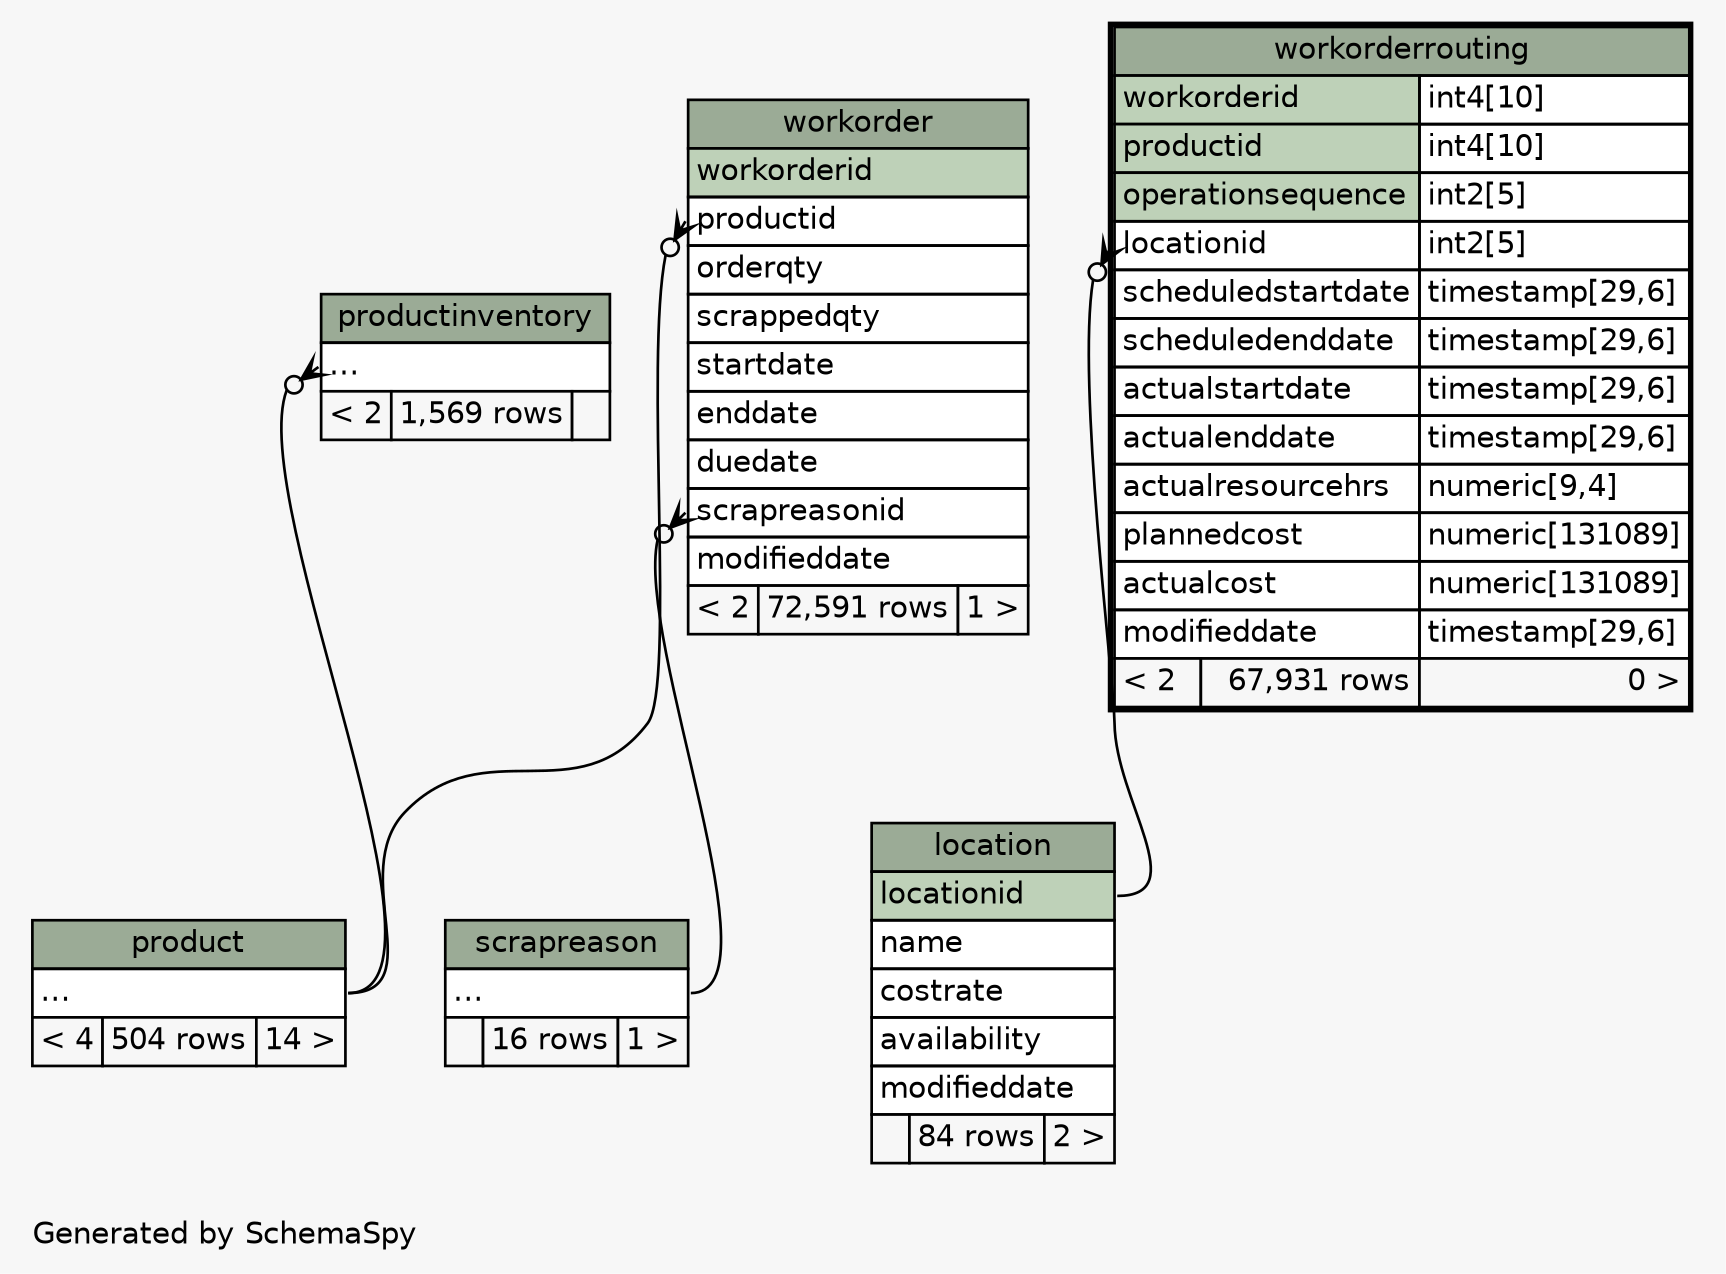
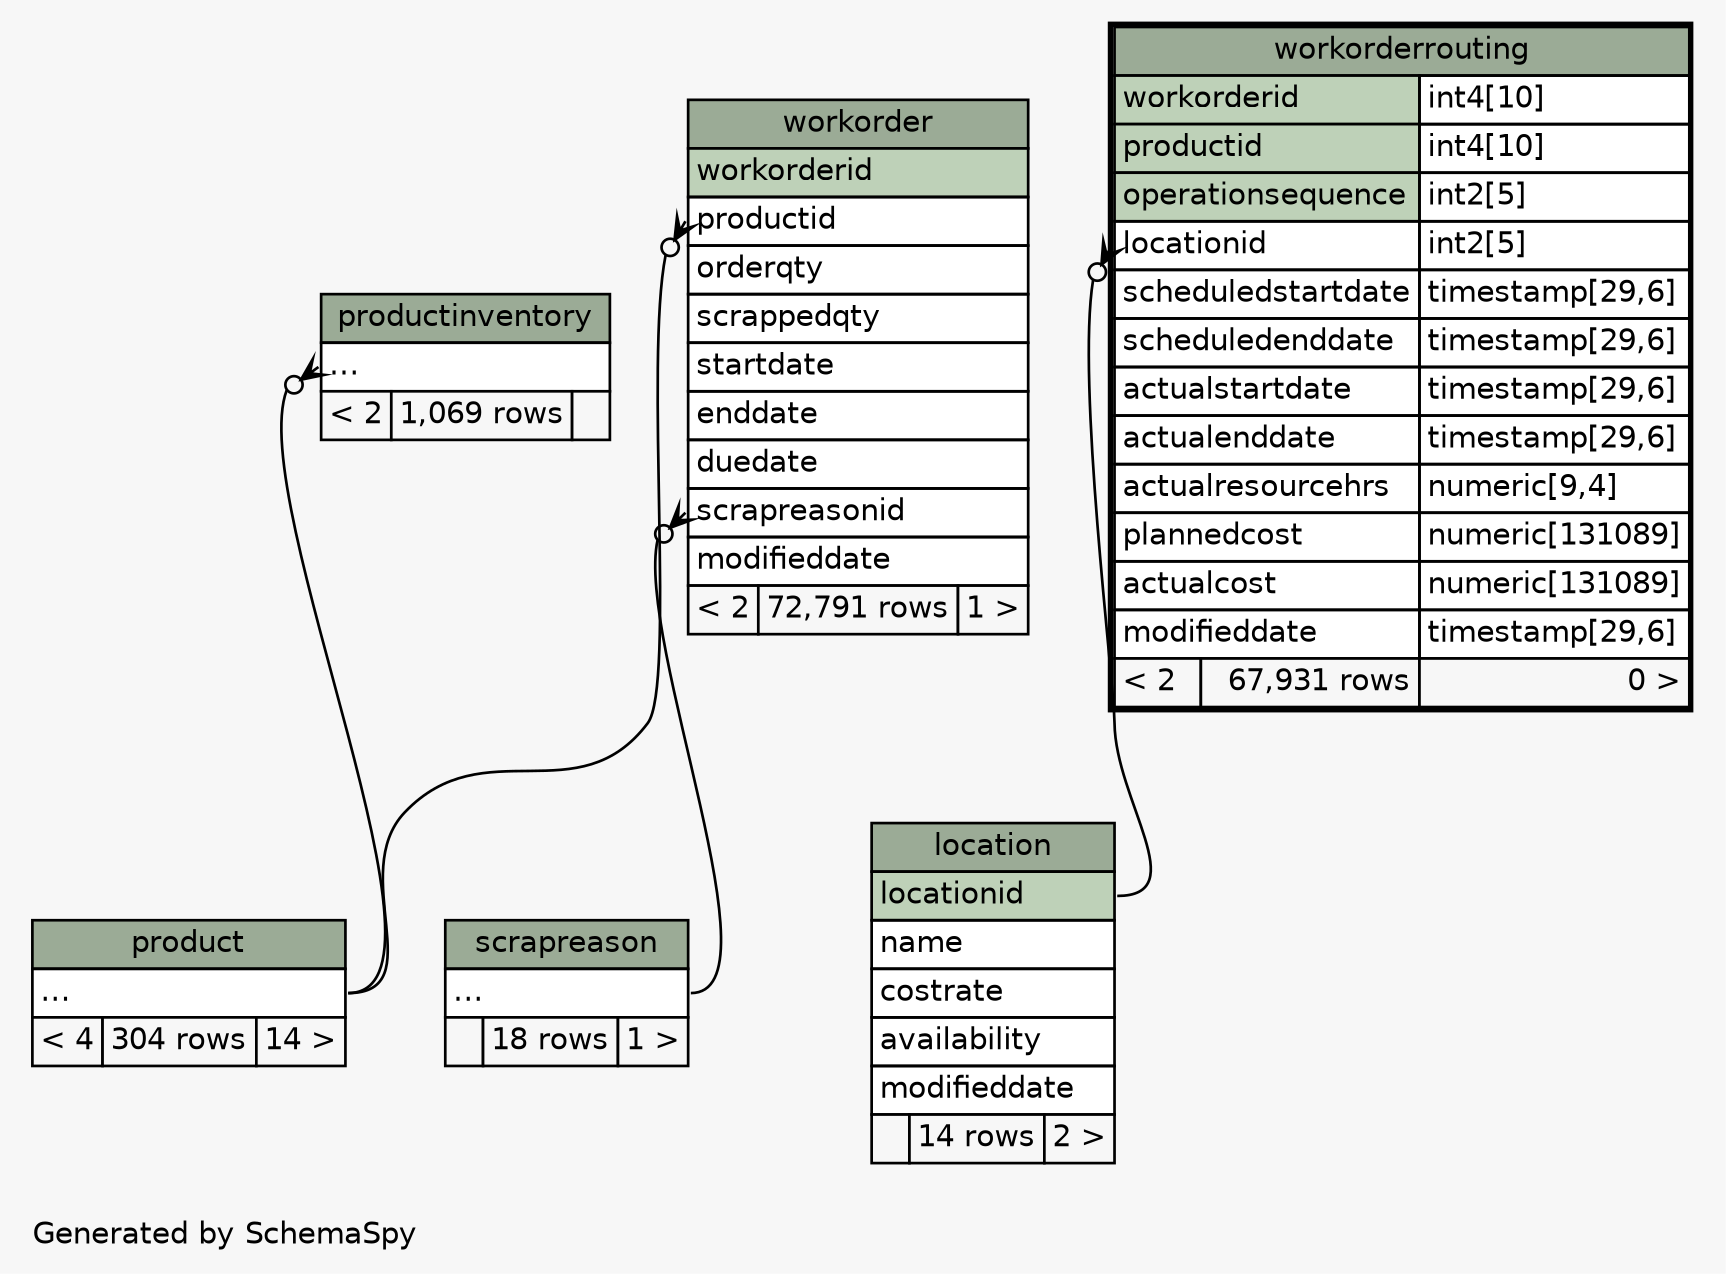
(482, 414) -> (482, 414)
(858, 609) -> (858, 609)
(179, 1040) -> (179, 1040)
(551, 1040) -> (551, 1040)
(977, 1137) -> (977, 1137)
